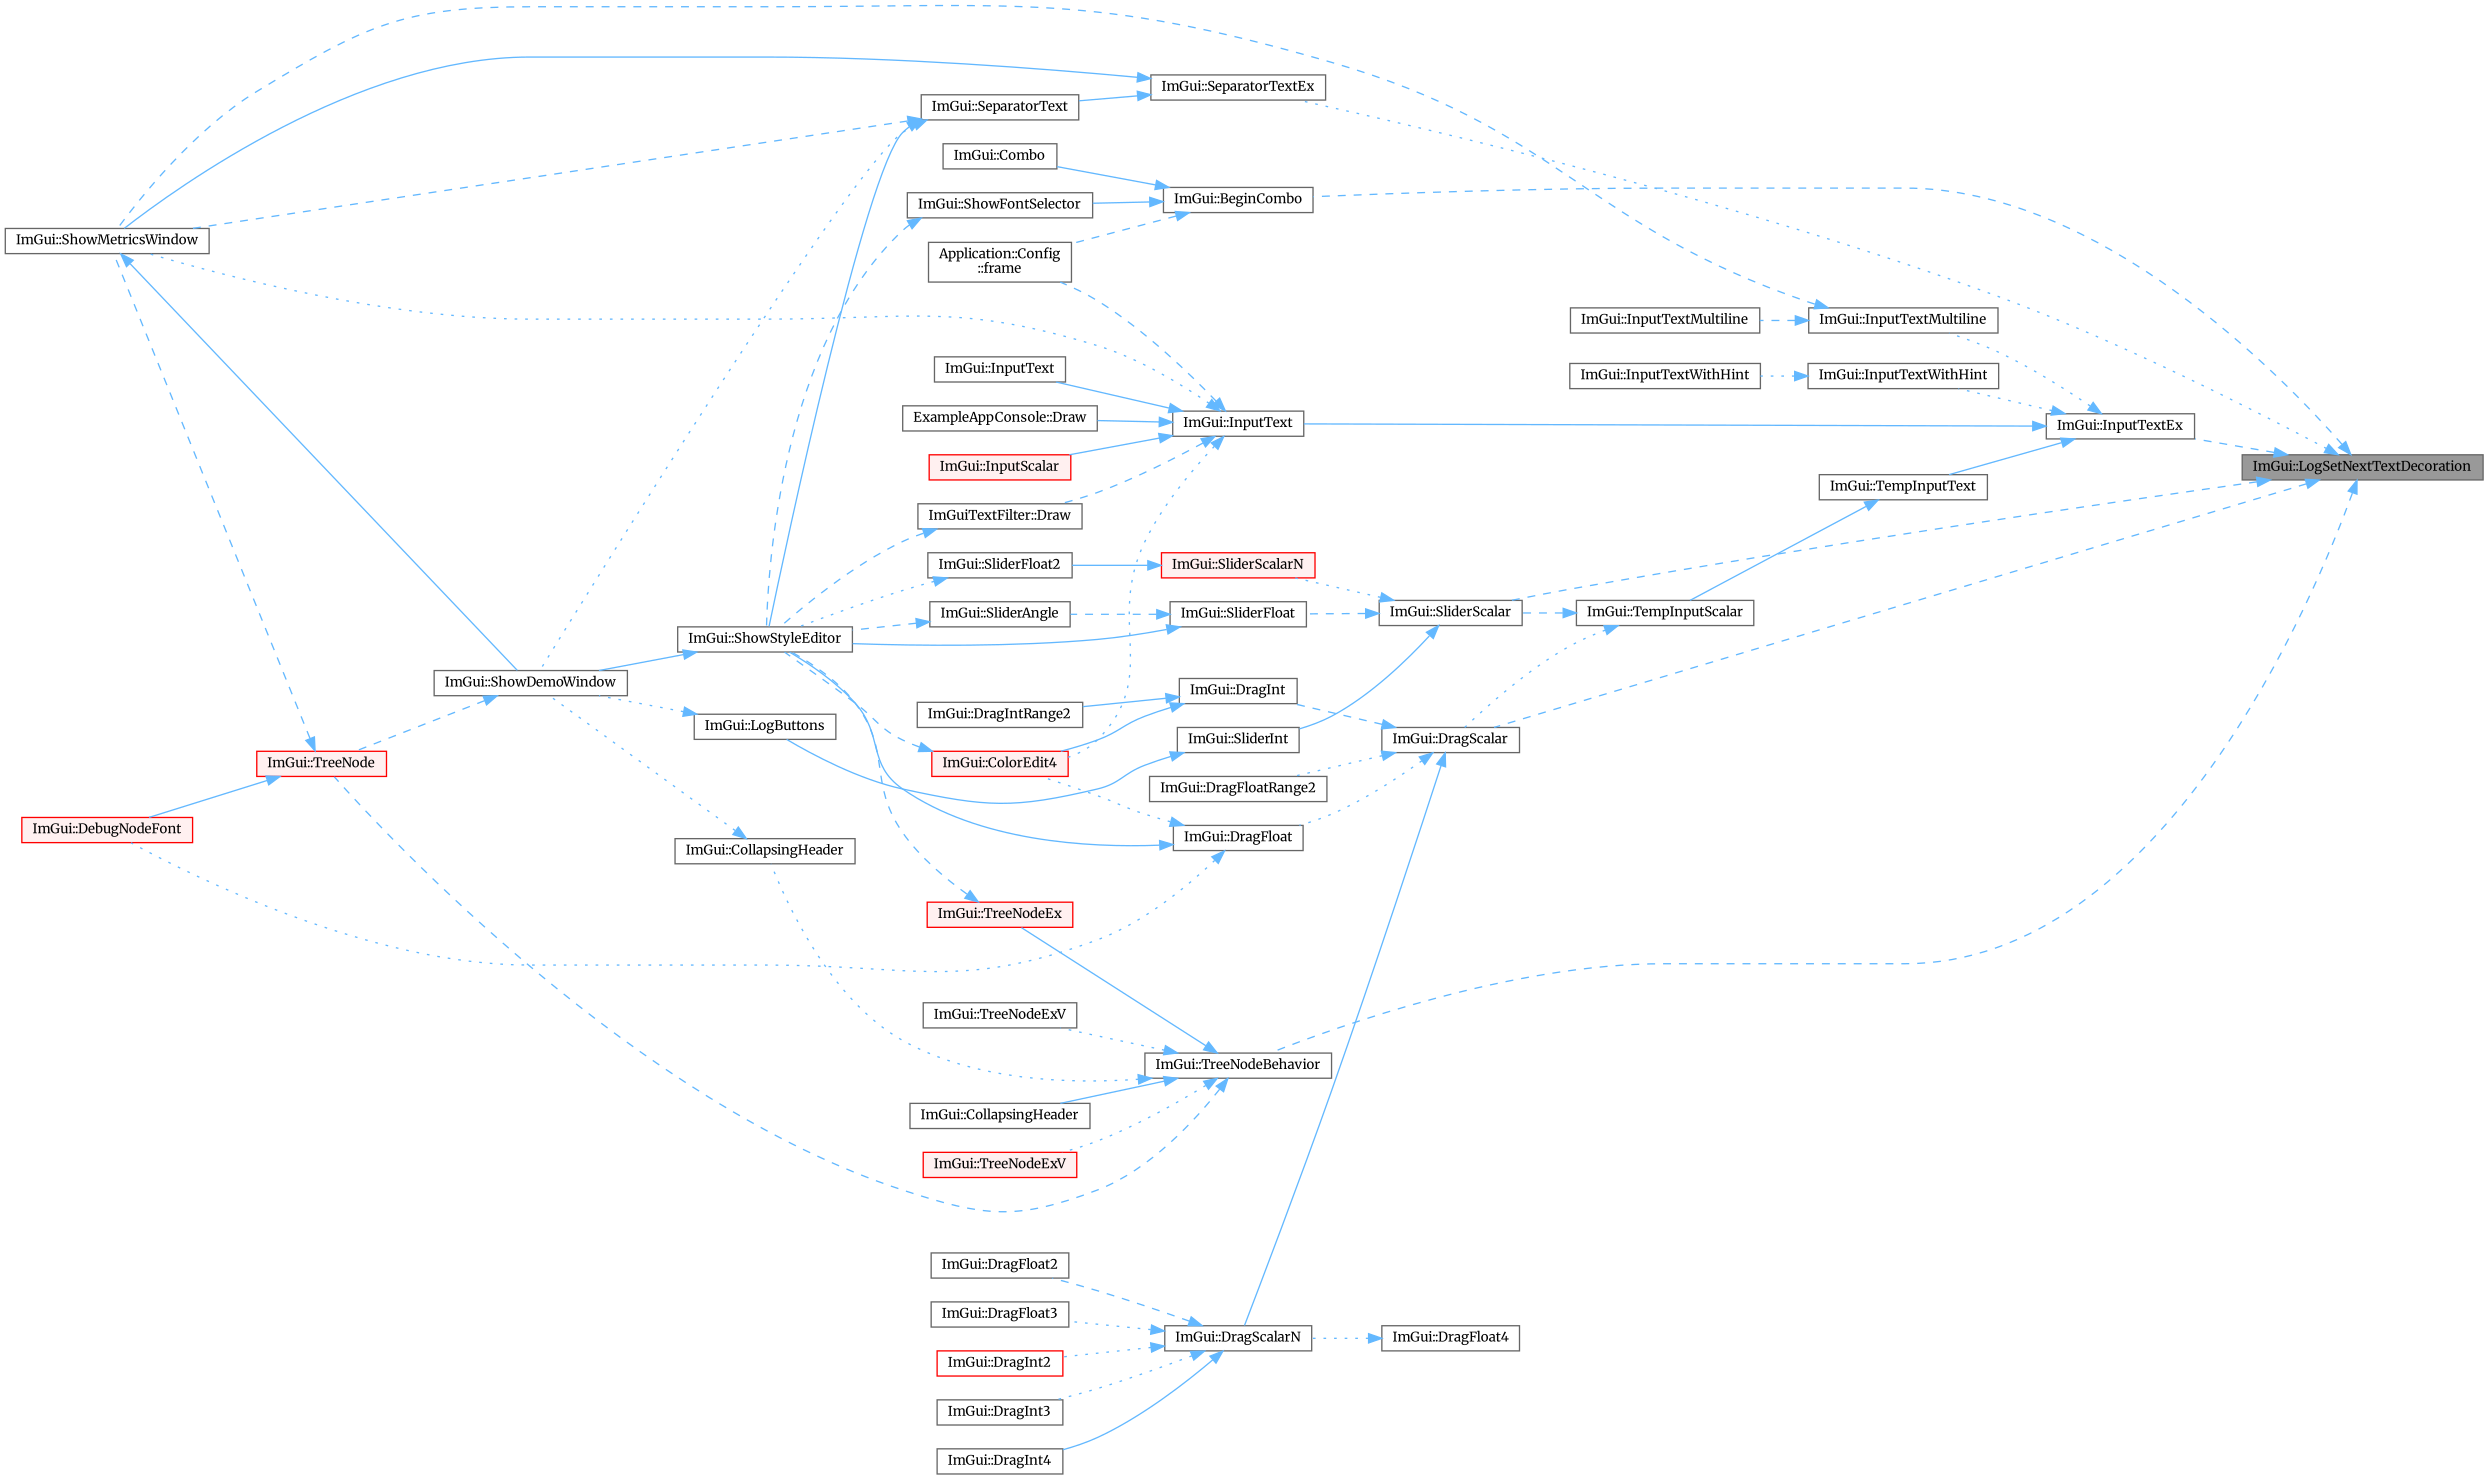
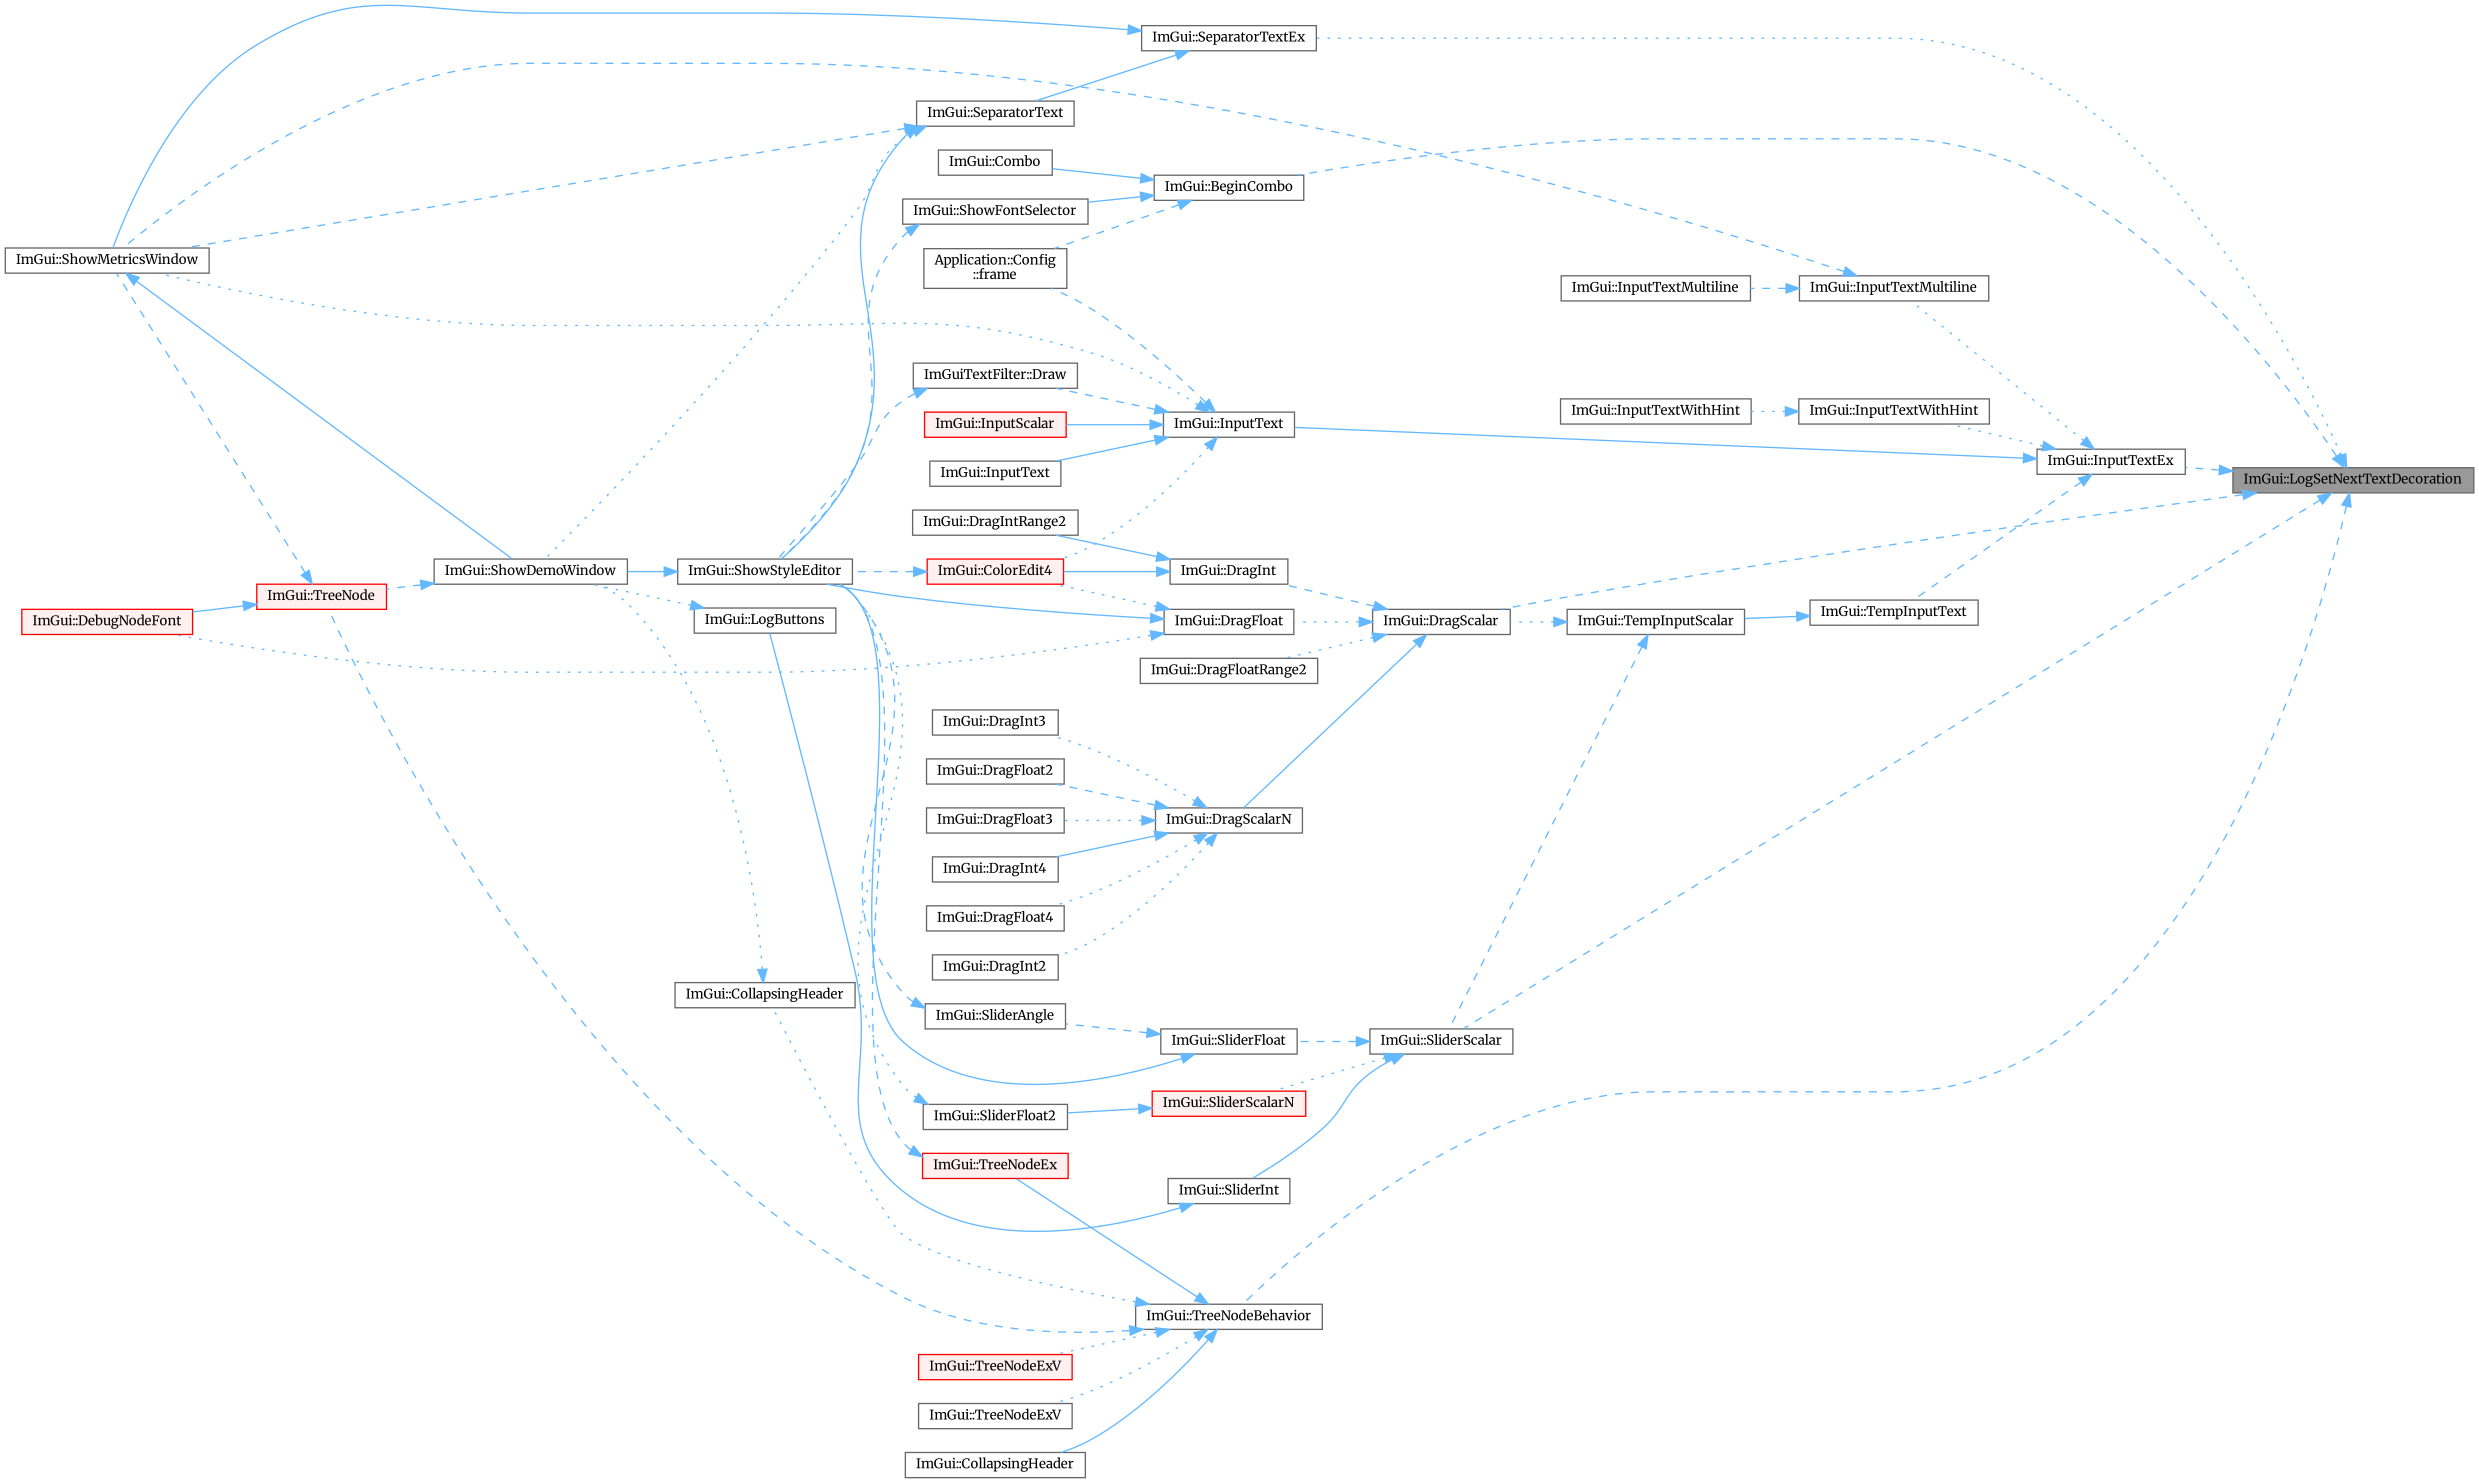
(1000, 418) -> none
(2005, 459) -> (1997, 541)
(1340, 1338) -> (1127, 878)
(1000, 1363) -> (995, 967)
